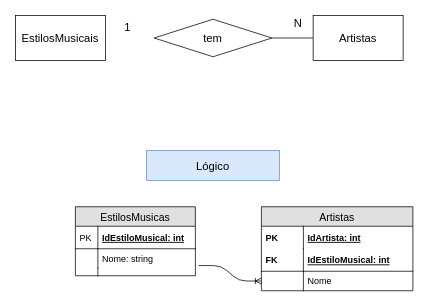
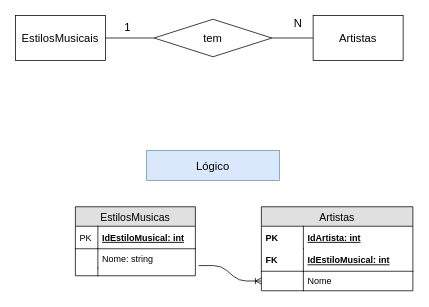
none -> (130, 38)
